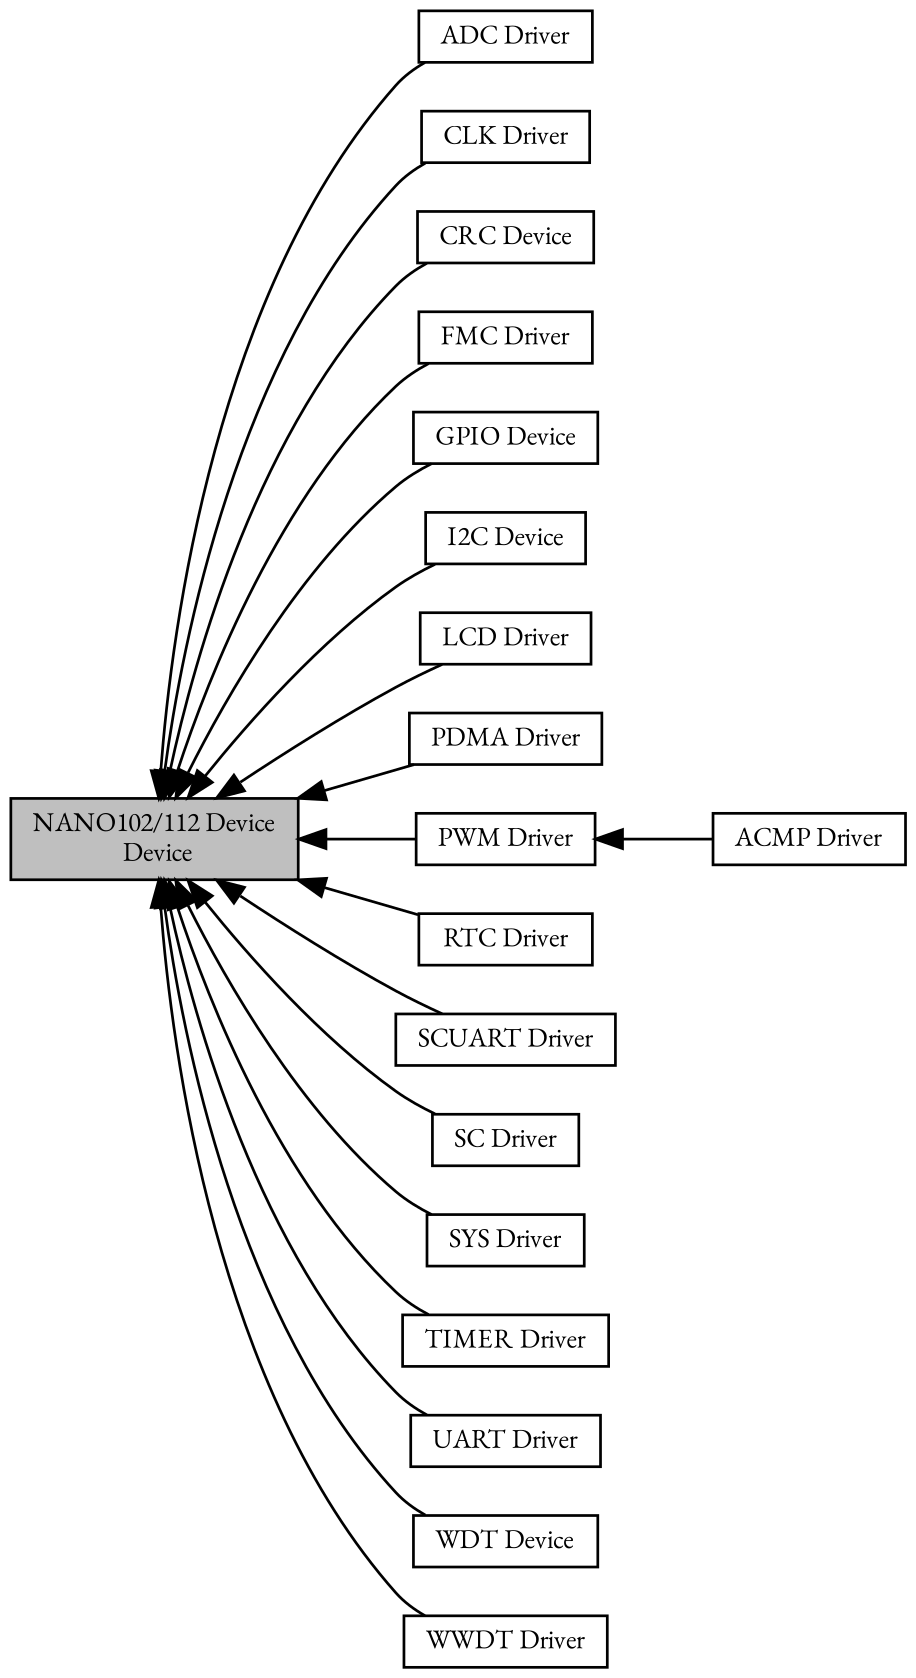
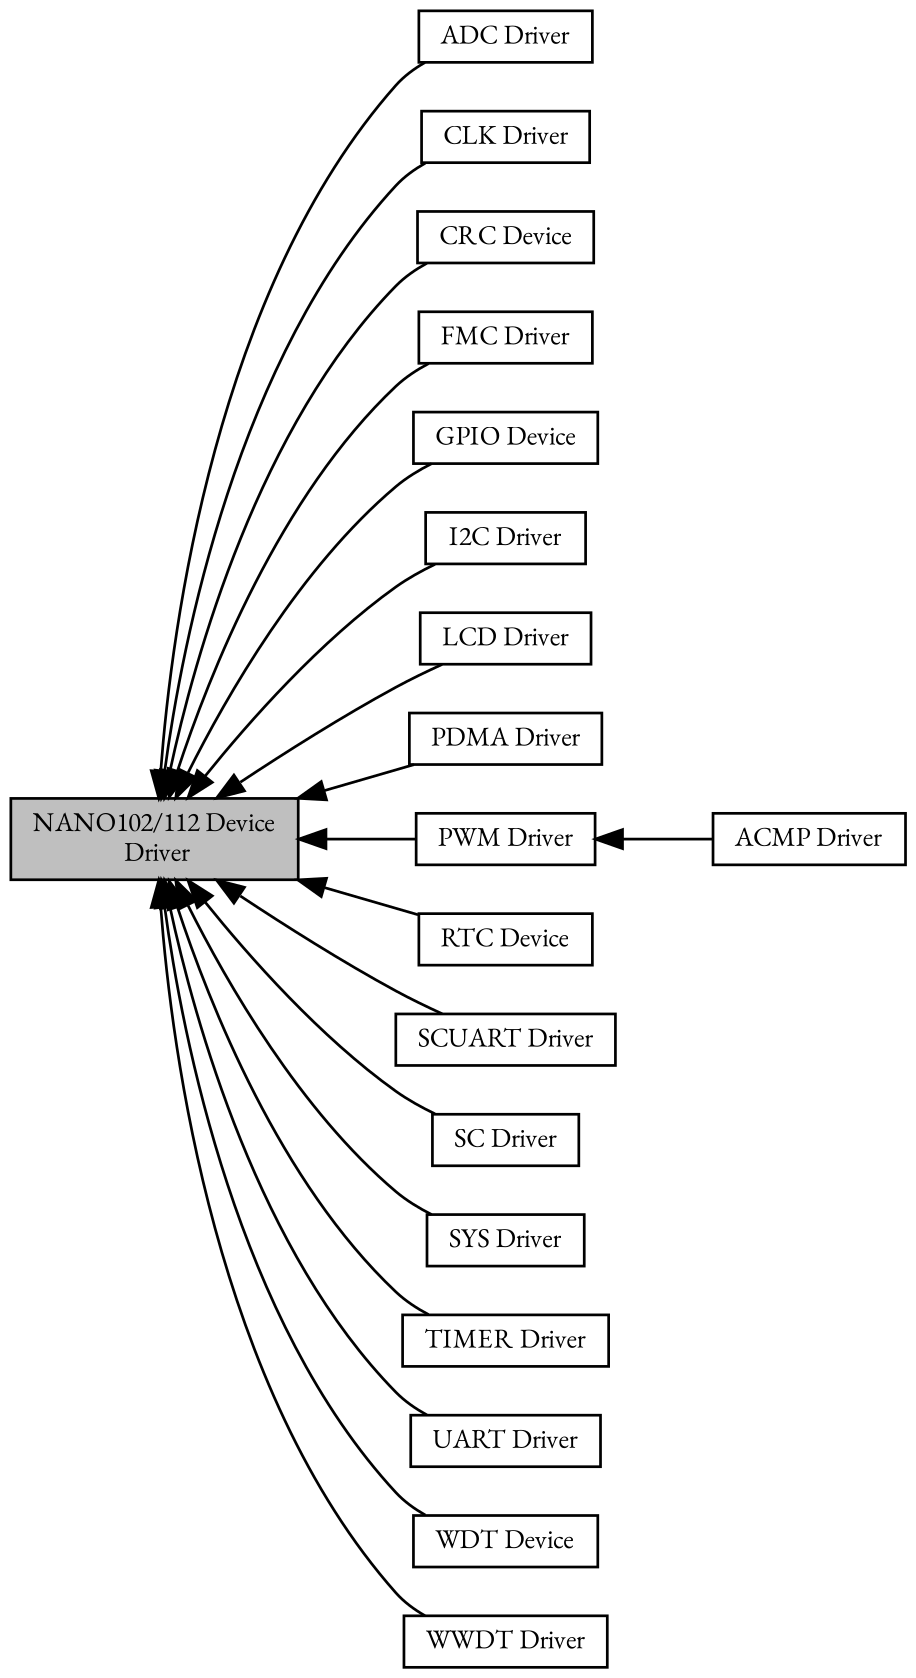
(506, 538) -> (506, 538)
(155, 839) -> (155, 839)
(506, 939) -> (506, 939)
